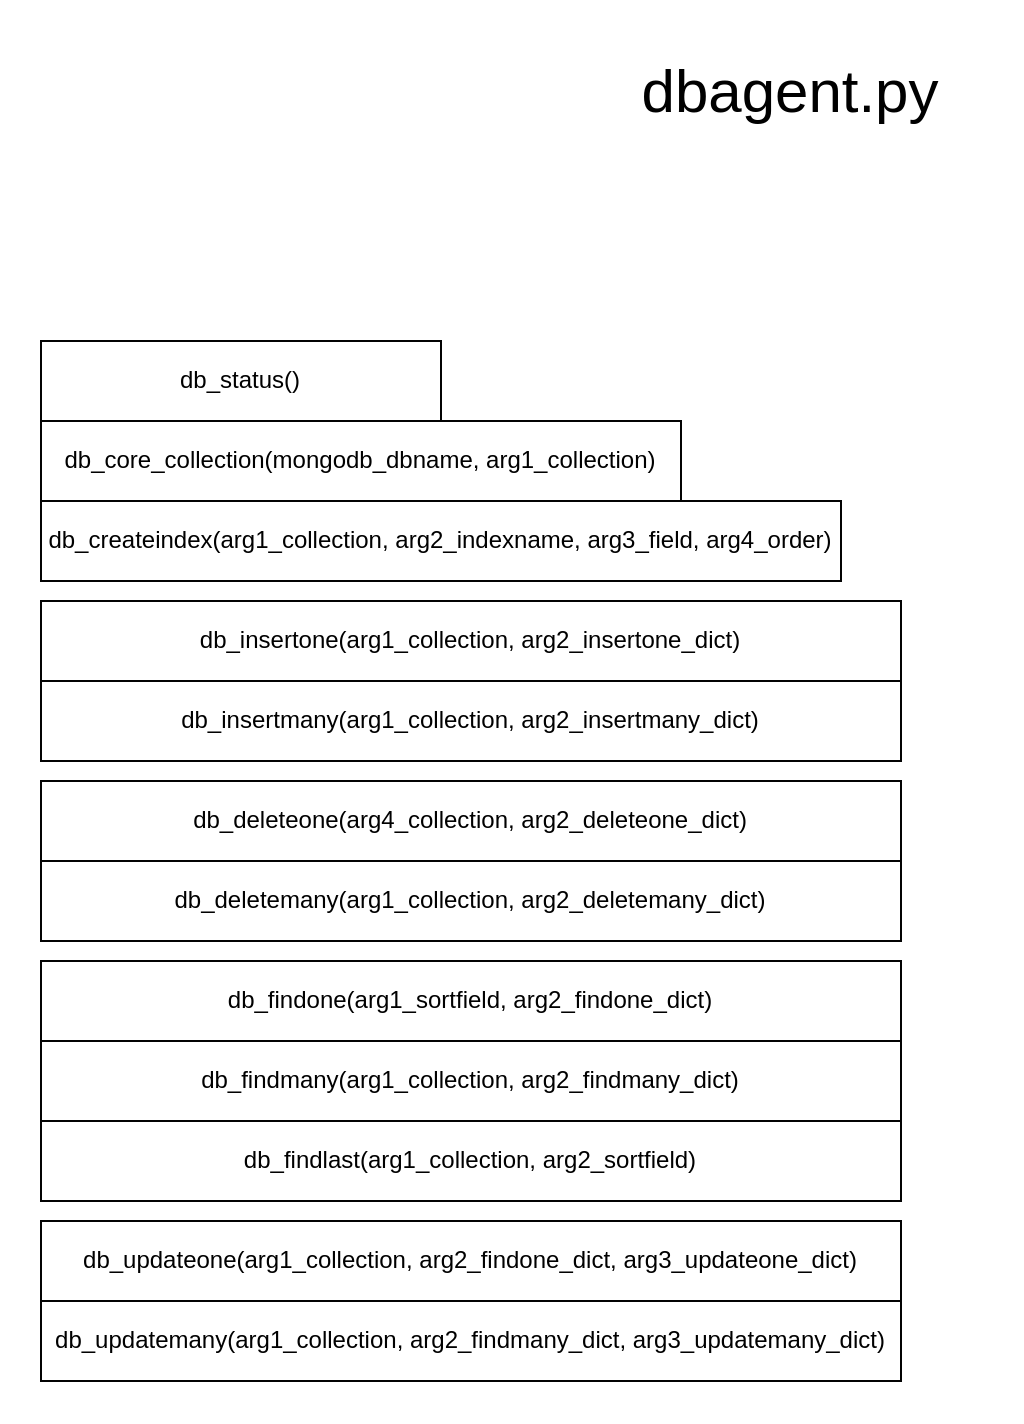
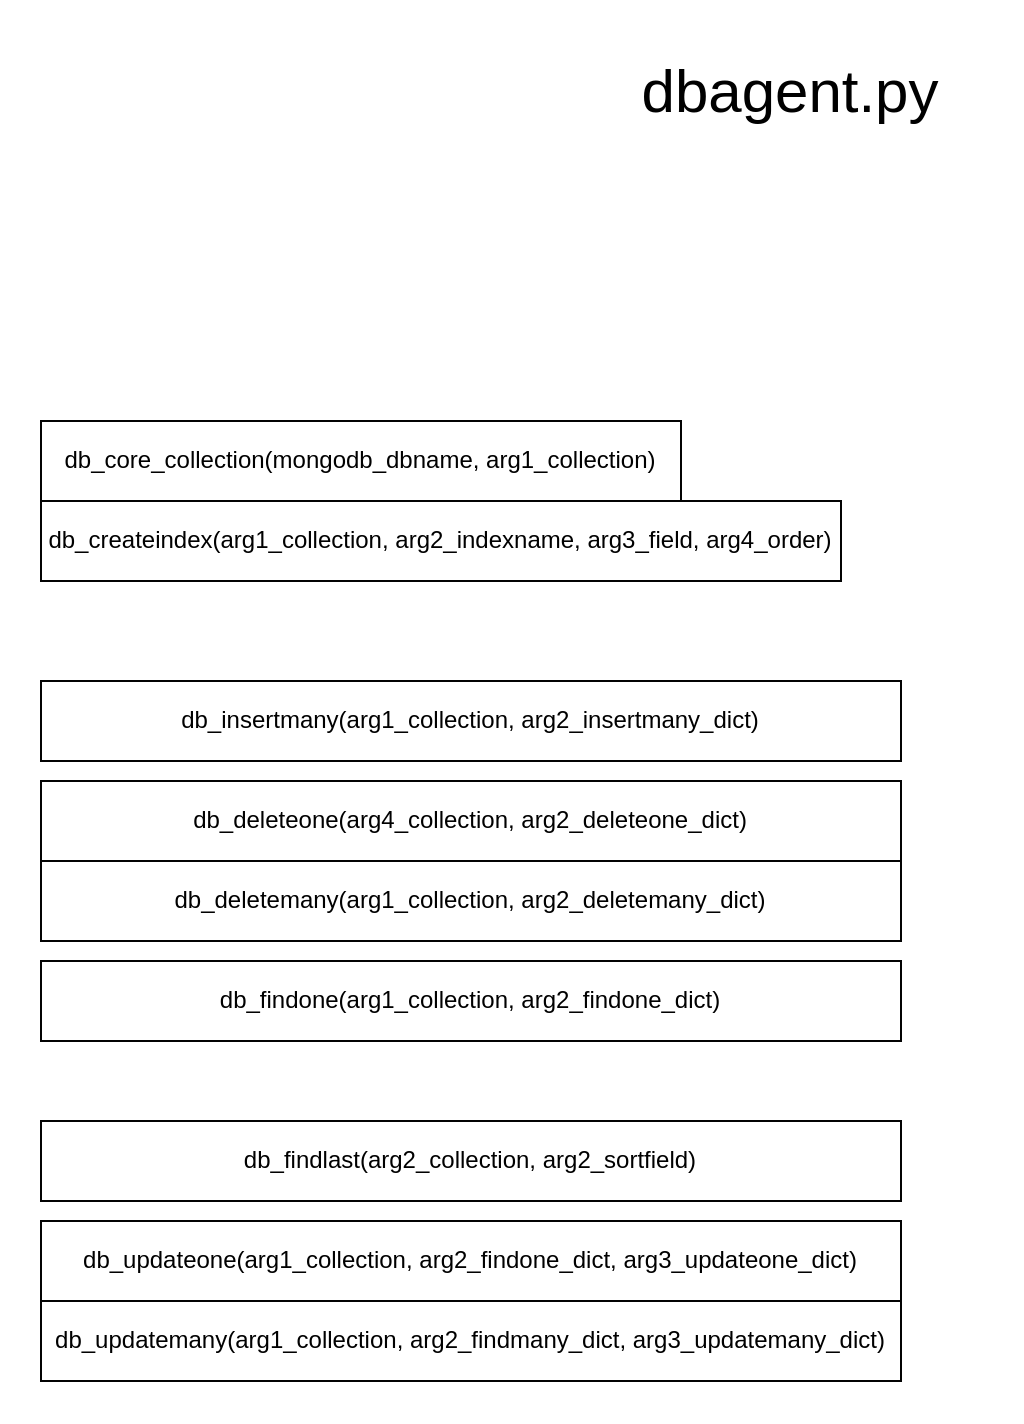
(241, 381) -> none
(471, 641) -> none
(471, 1001) -> (471, 1001)
(471, 1081) -> none
(471, 1161) -> (471, 1161)
